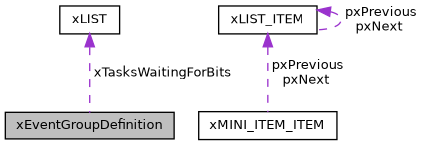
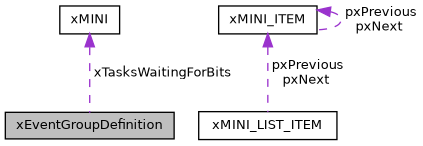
(90, 20) -> (90, 20)
(268, 20) -> (268, 20)
(268, 126) -> (268, 126)
